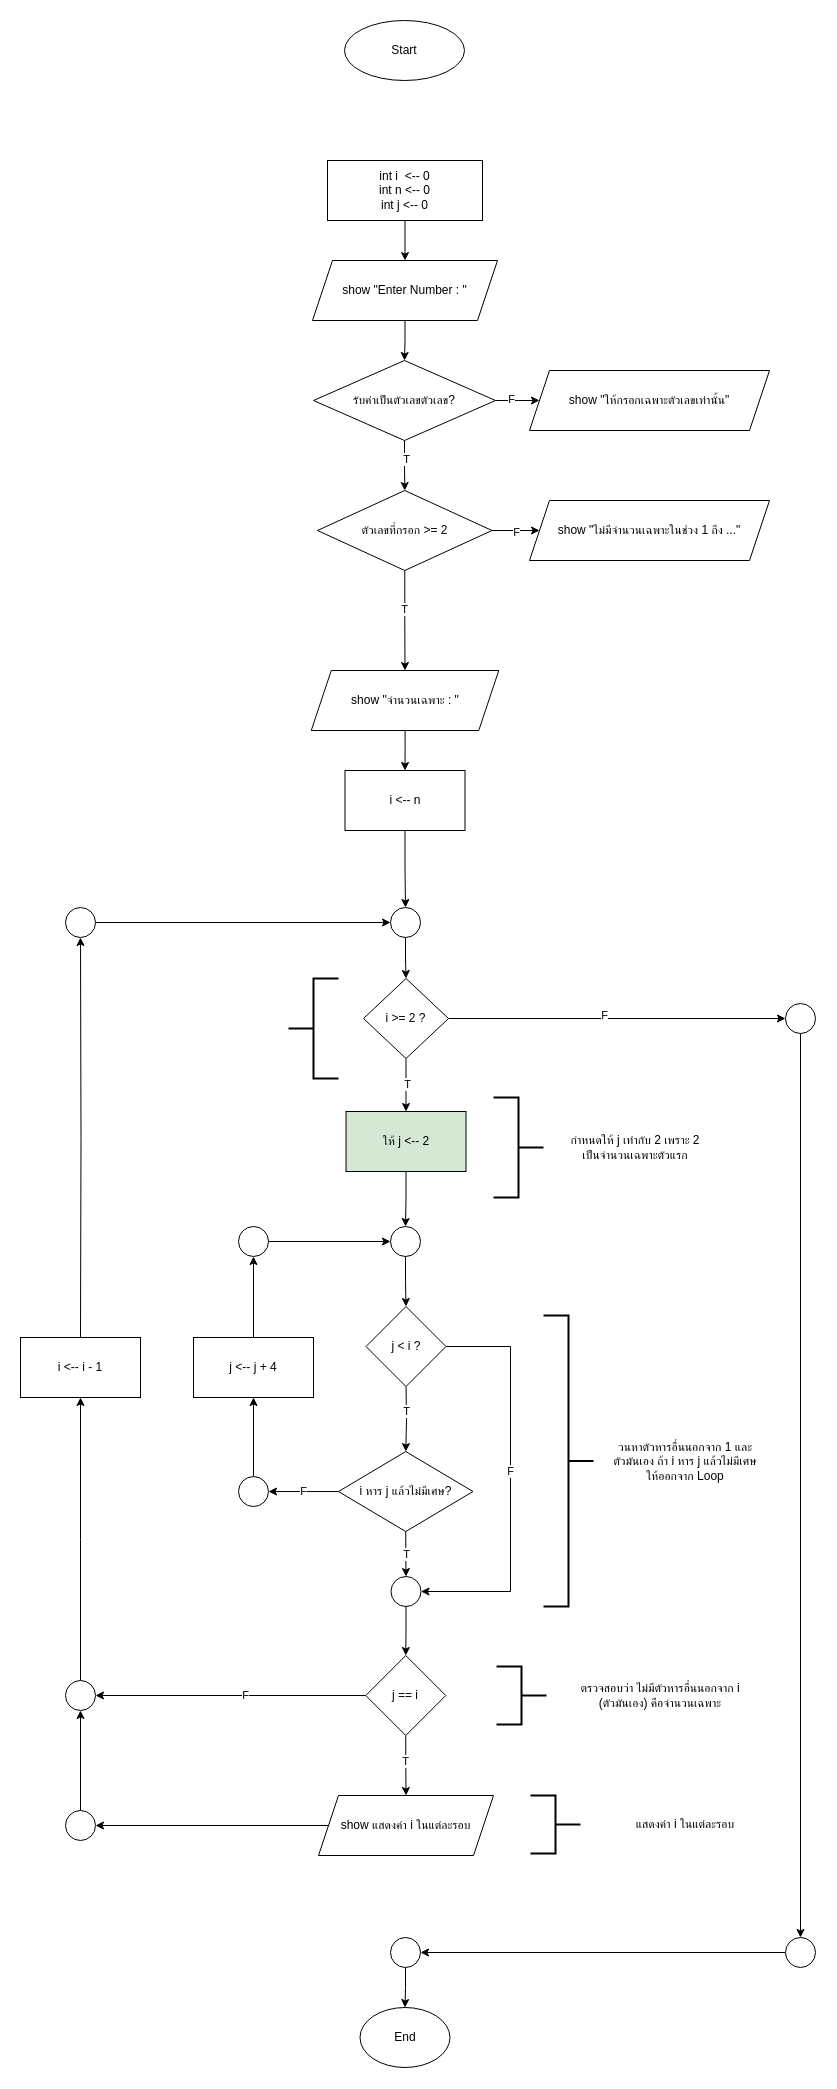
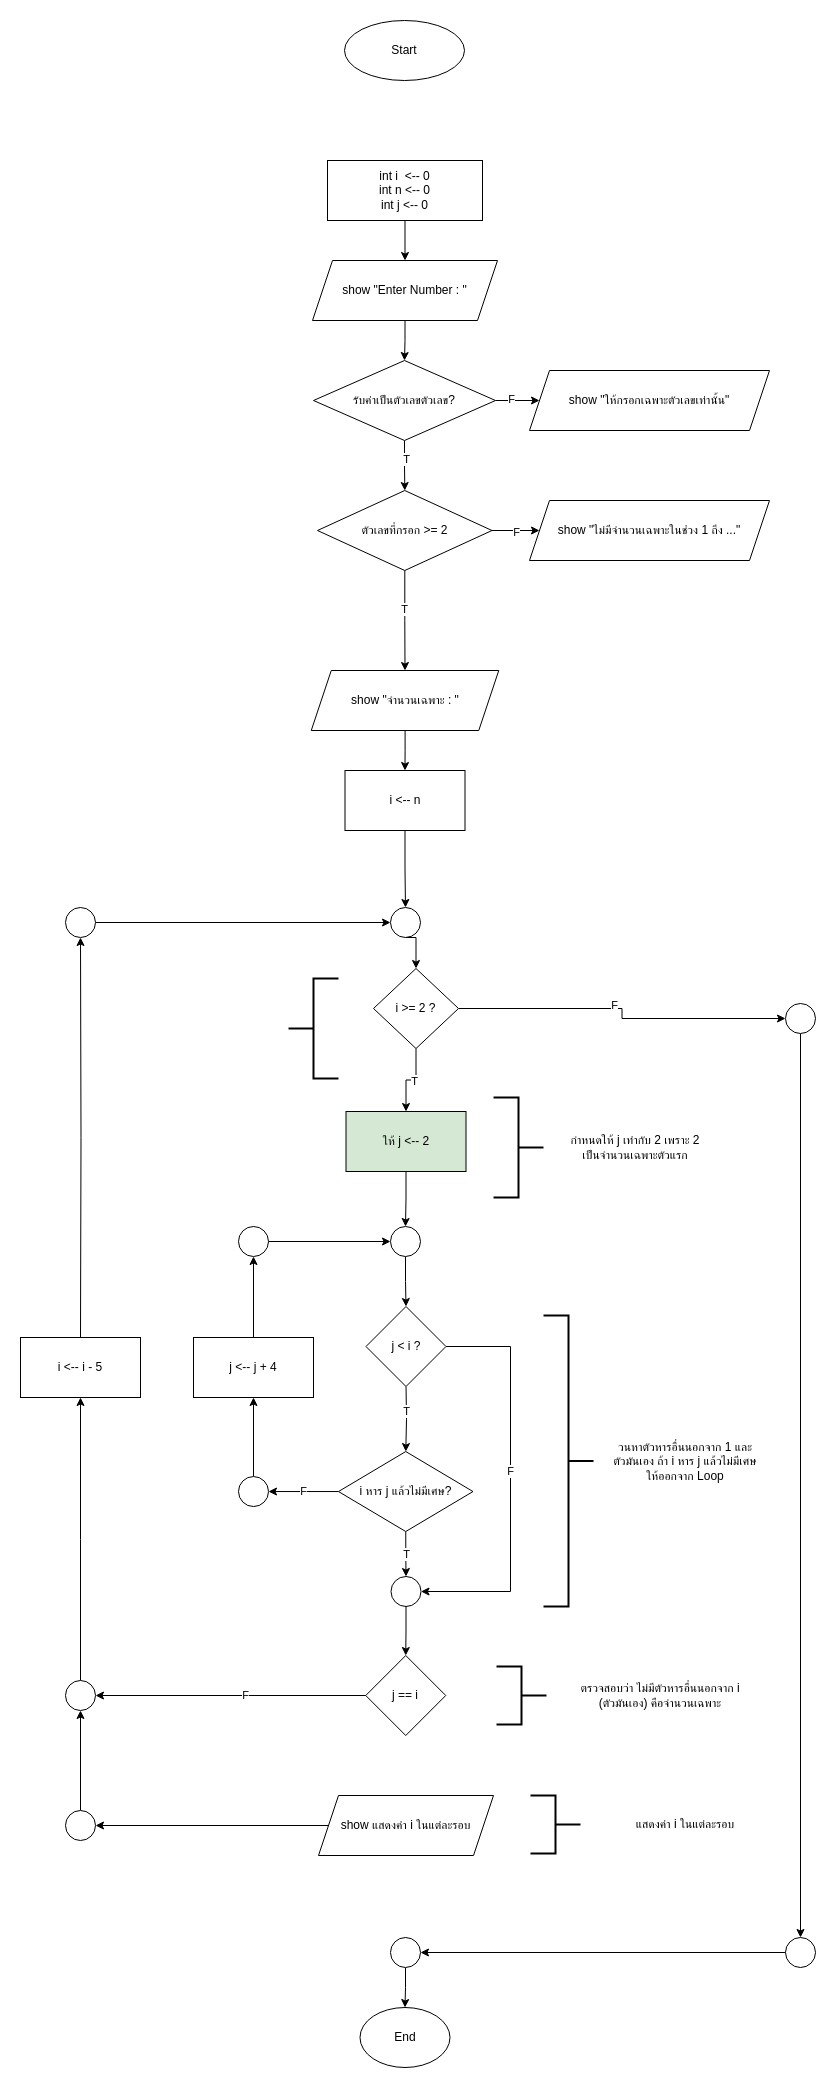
(406, 1019) -> (416, 1009)
(81, 1368) -> (81, 1368)
(406, 1762) -> none
